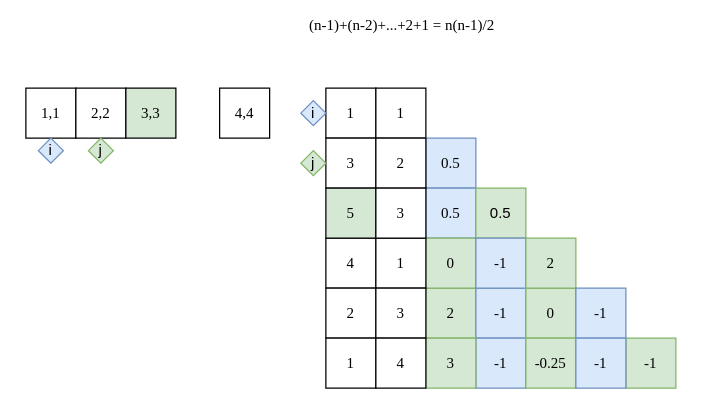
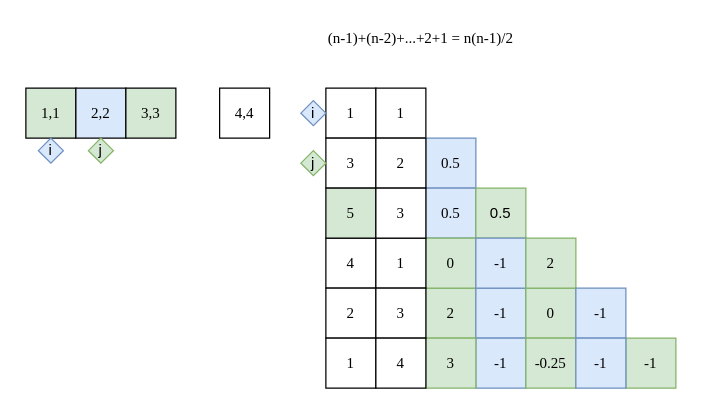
(451, 26) -> (469, 38)
(51, 113) -> (51, 113)
(101, 113) -> (101, 113)
